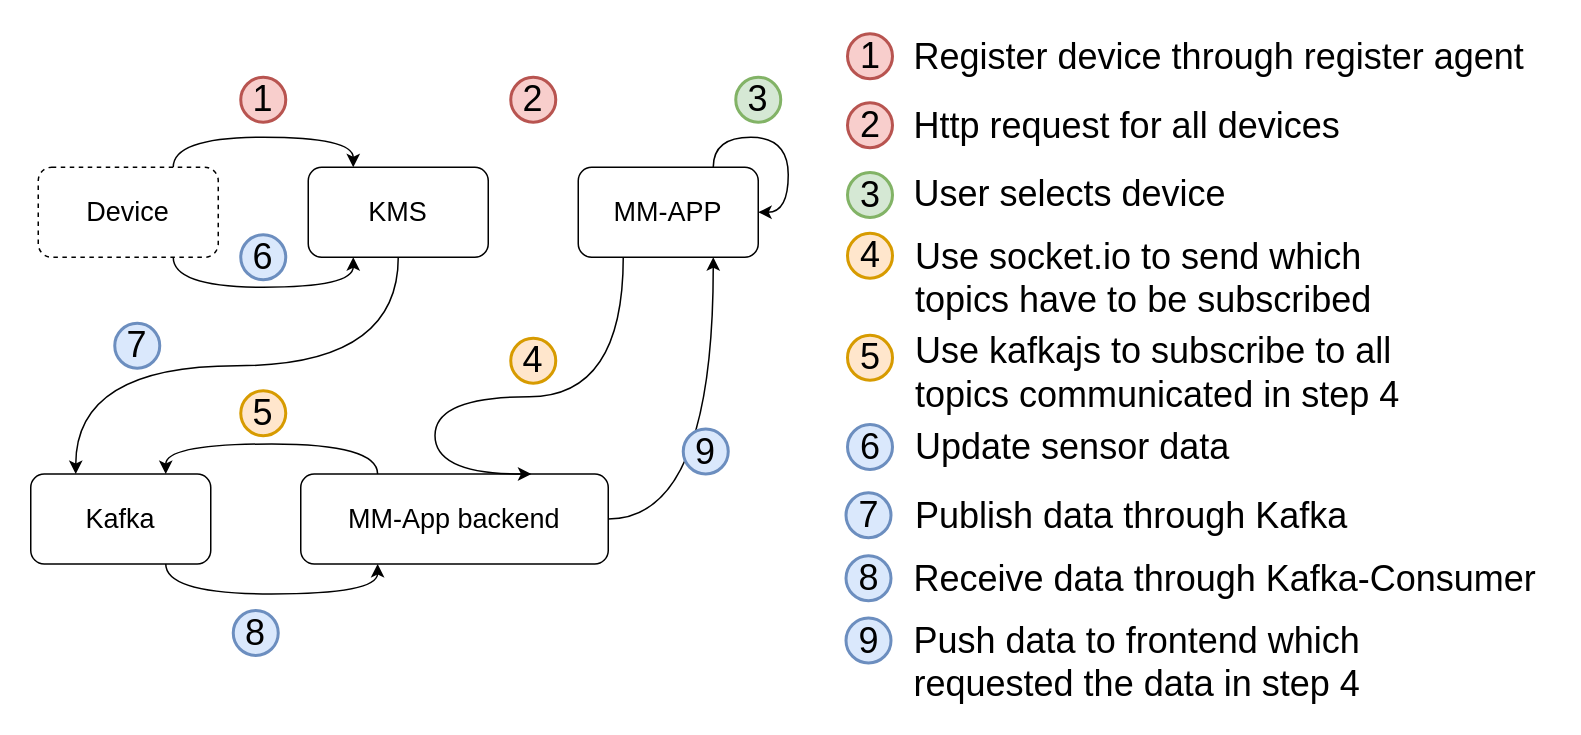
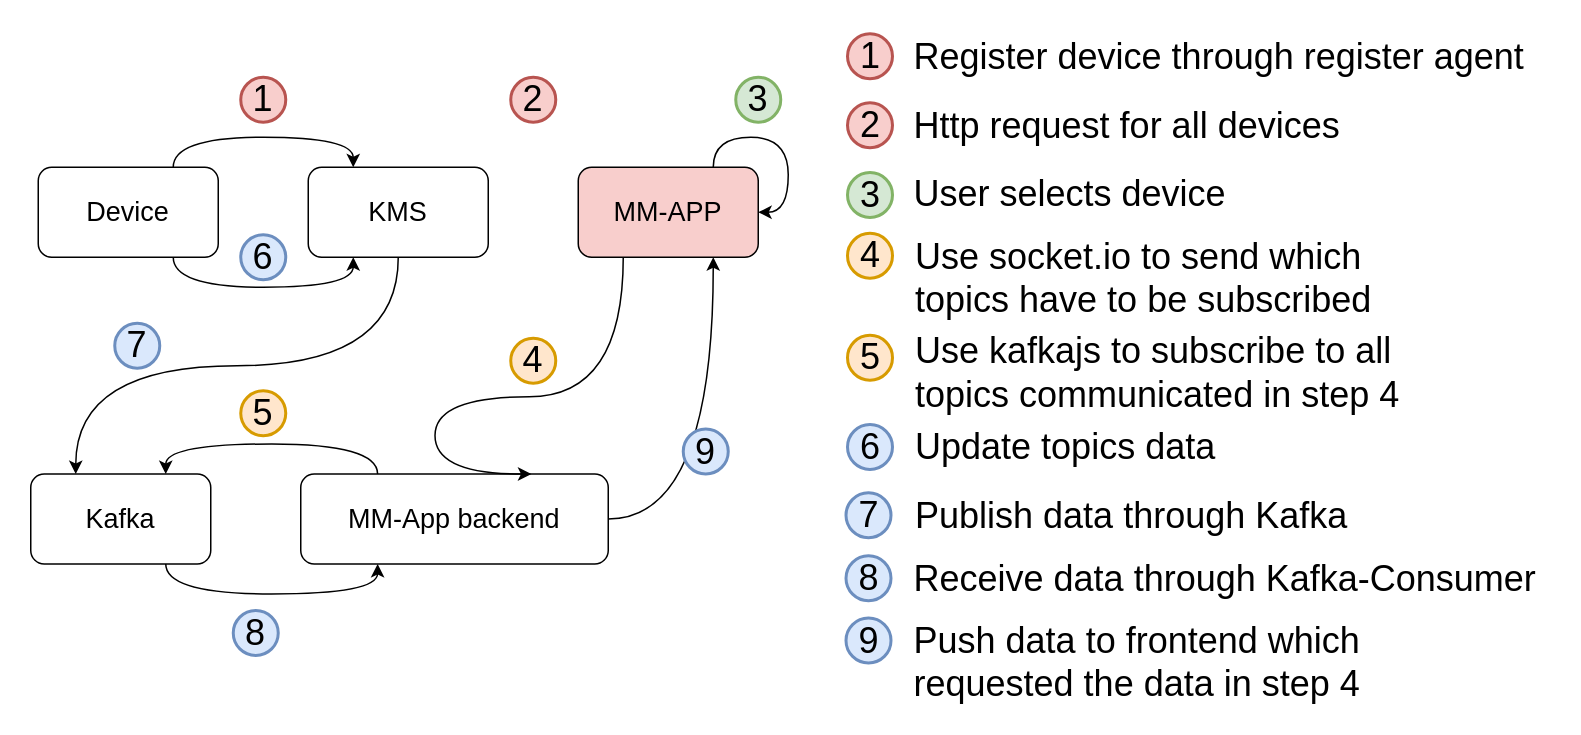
(128, 212) -> (128, 212)
(668, 212) -> (668, 212)
(1088, 448) -> (1083, 448)
